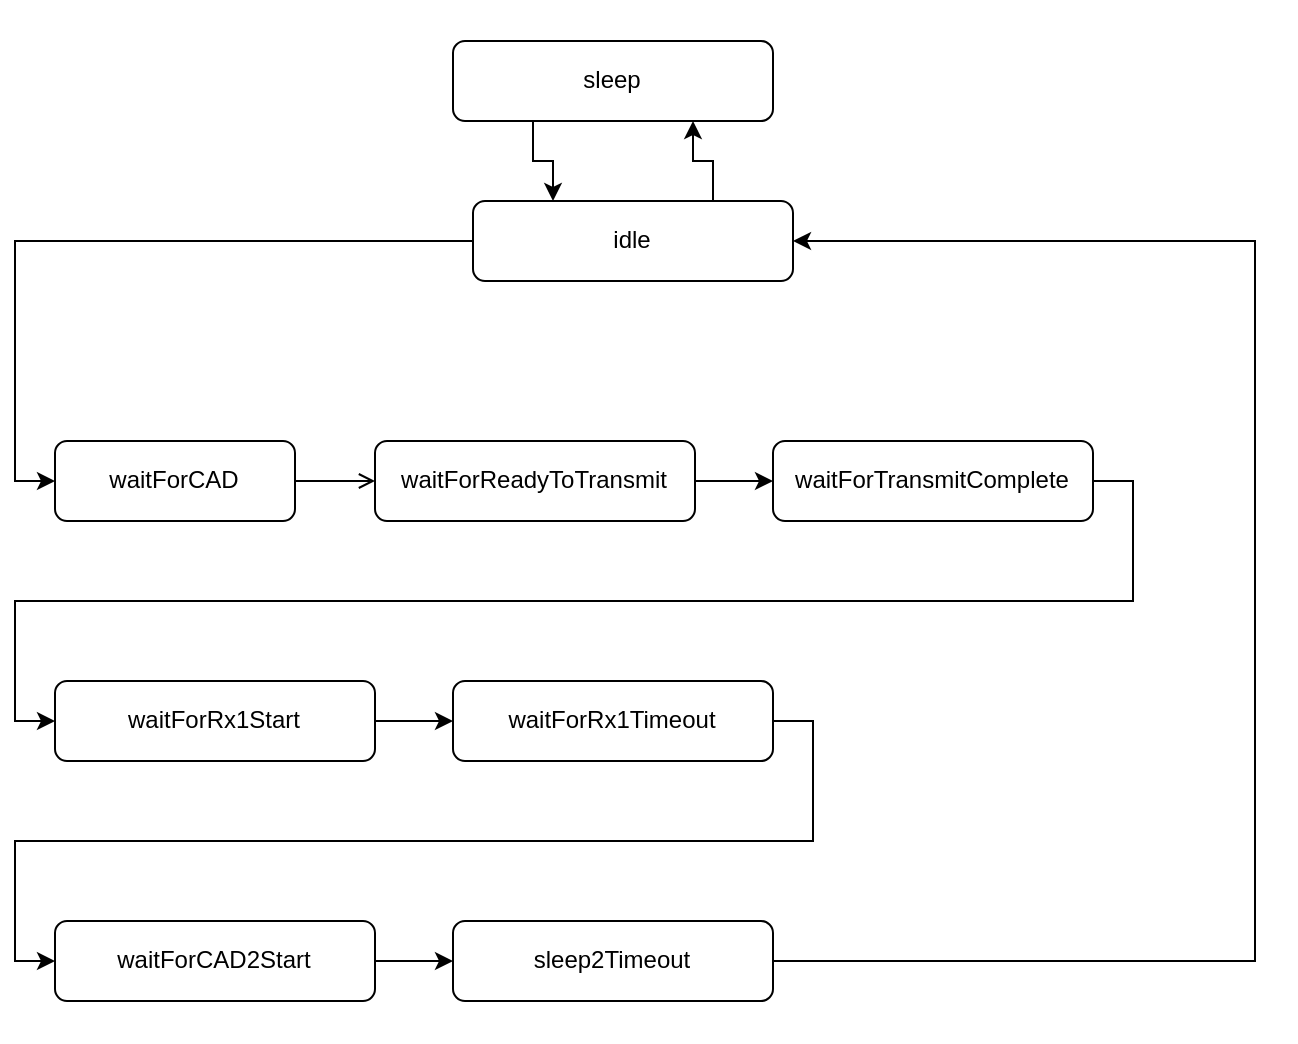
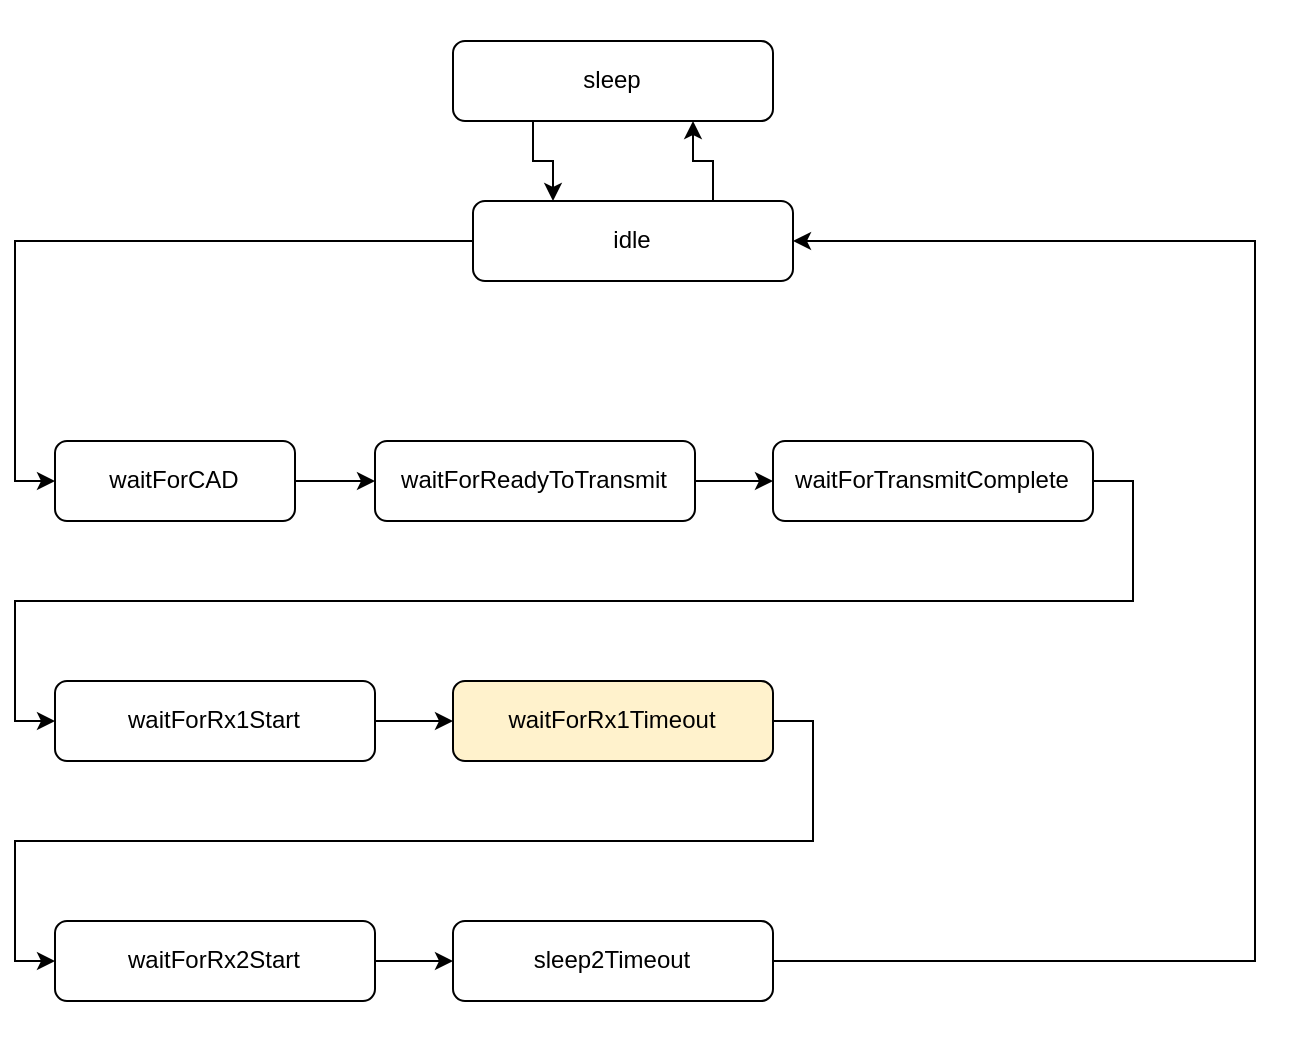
(362, 481) -> (360, 481)
(613, 721) -> (613, 721)
(215, 961) -> (215, 961)
